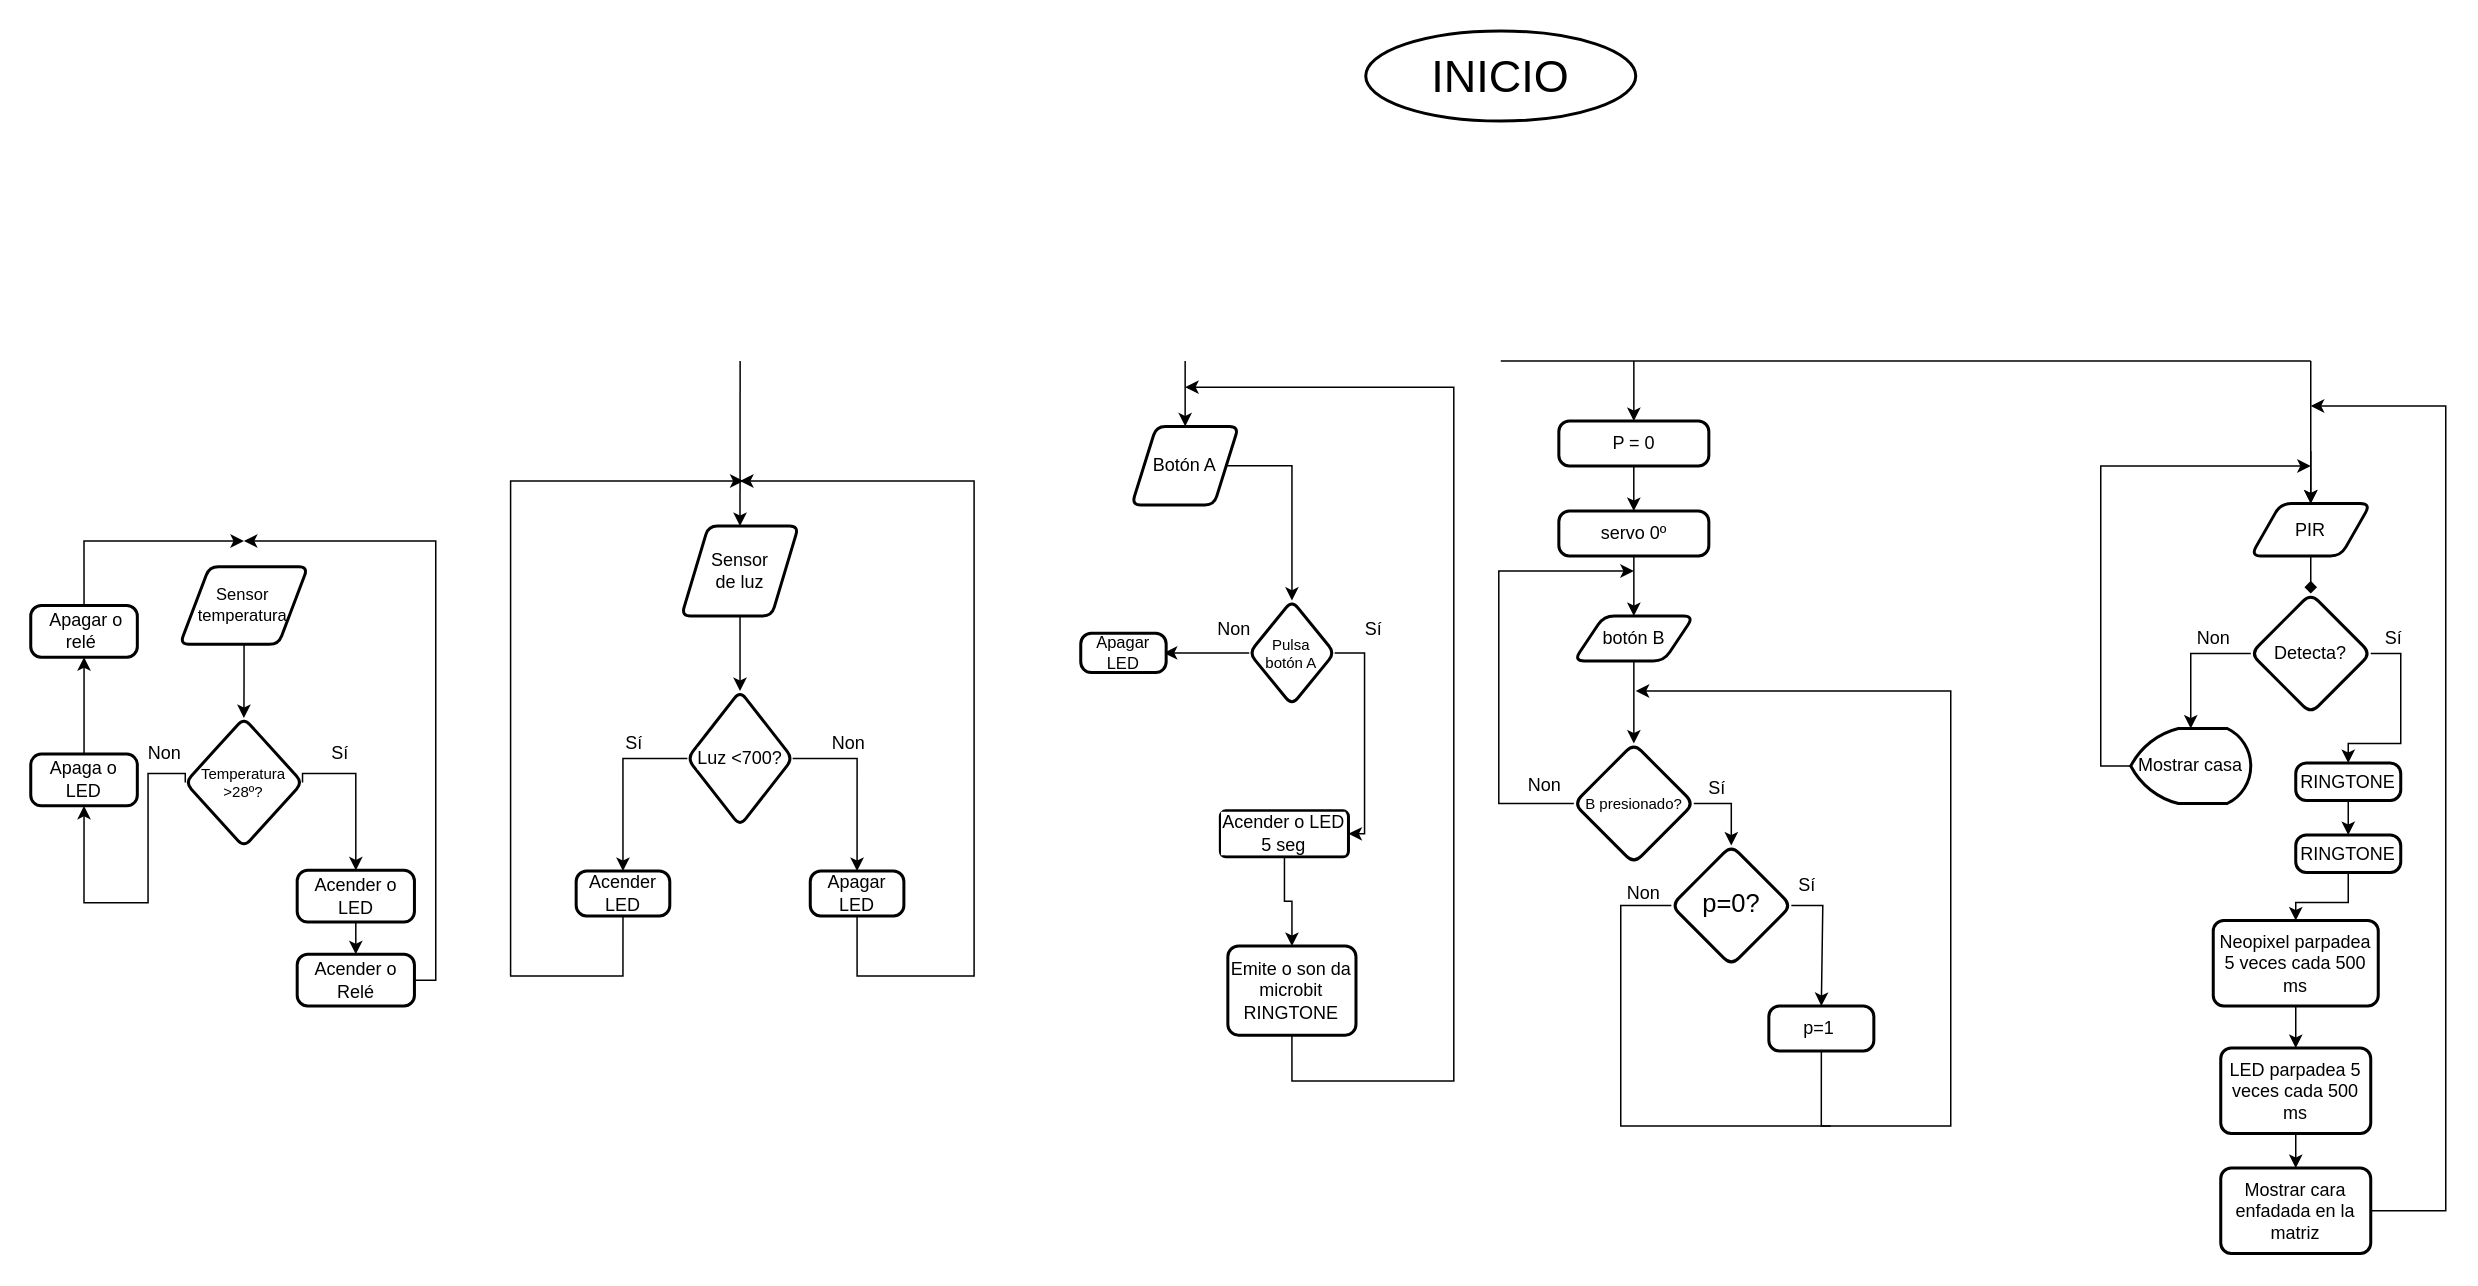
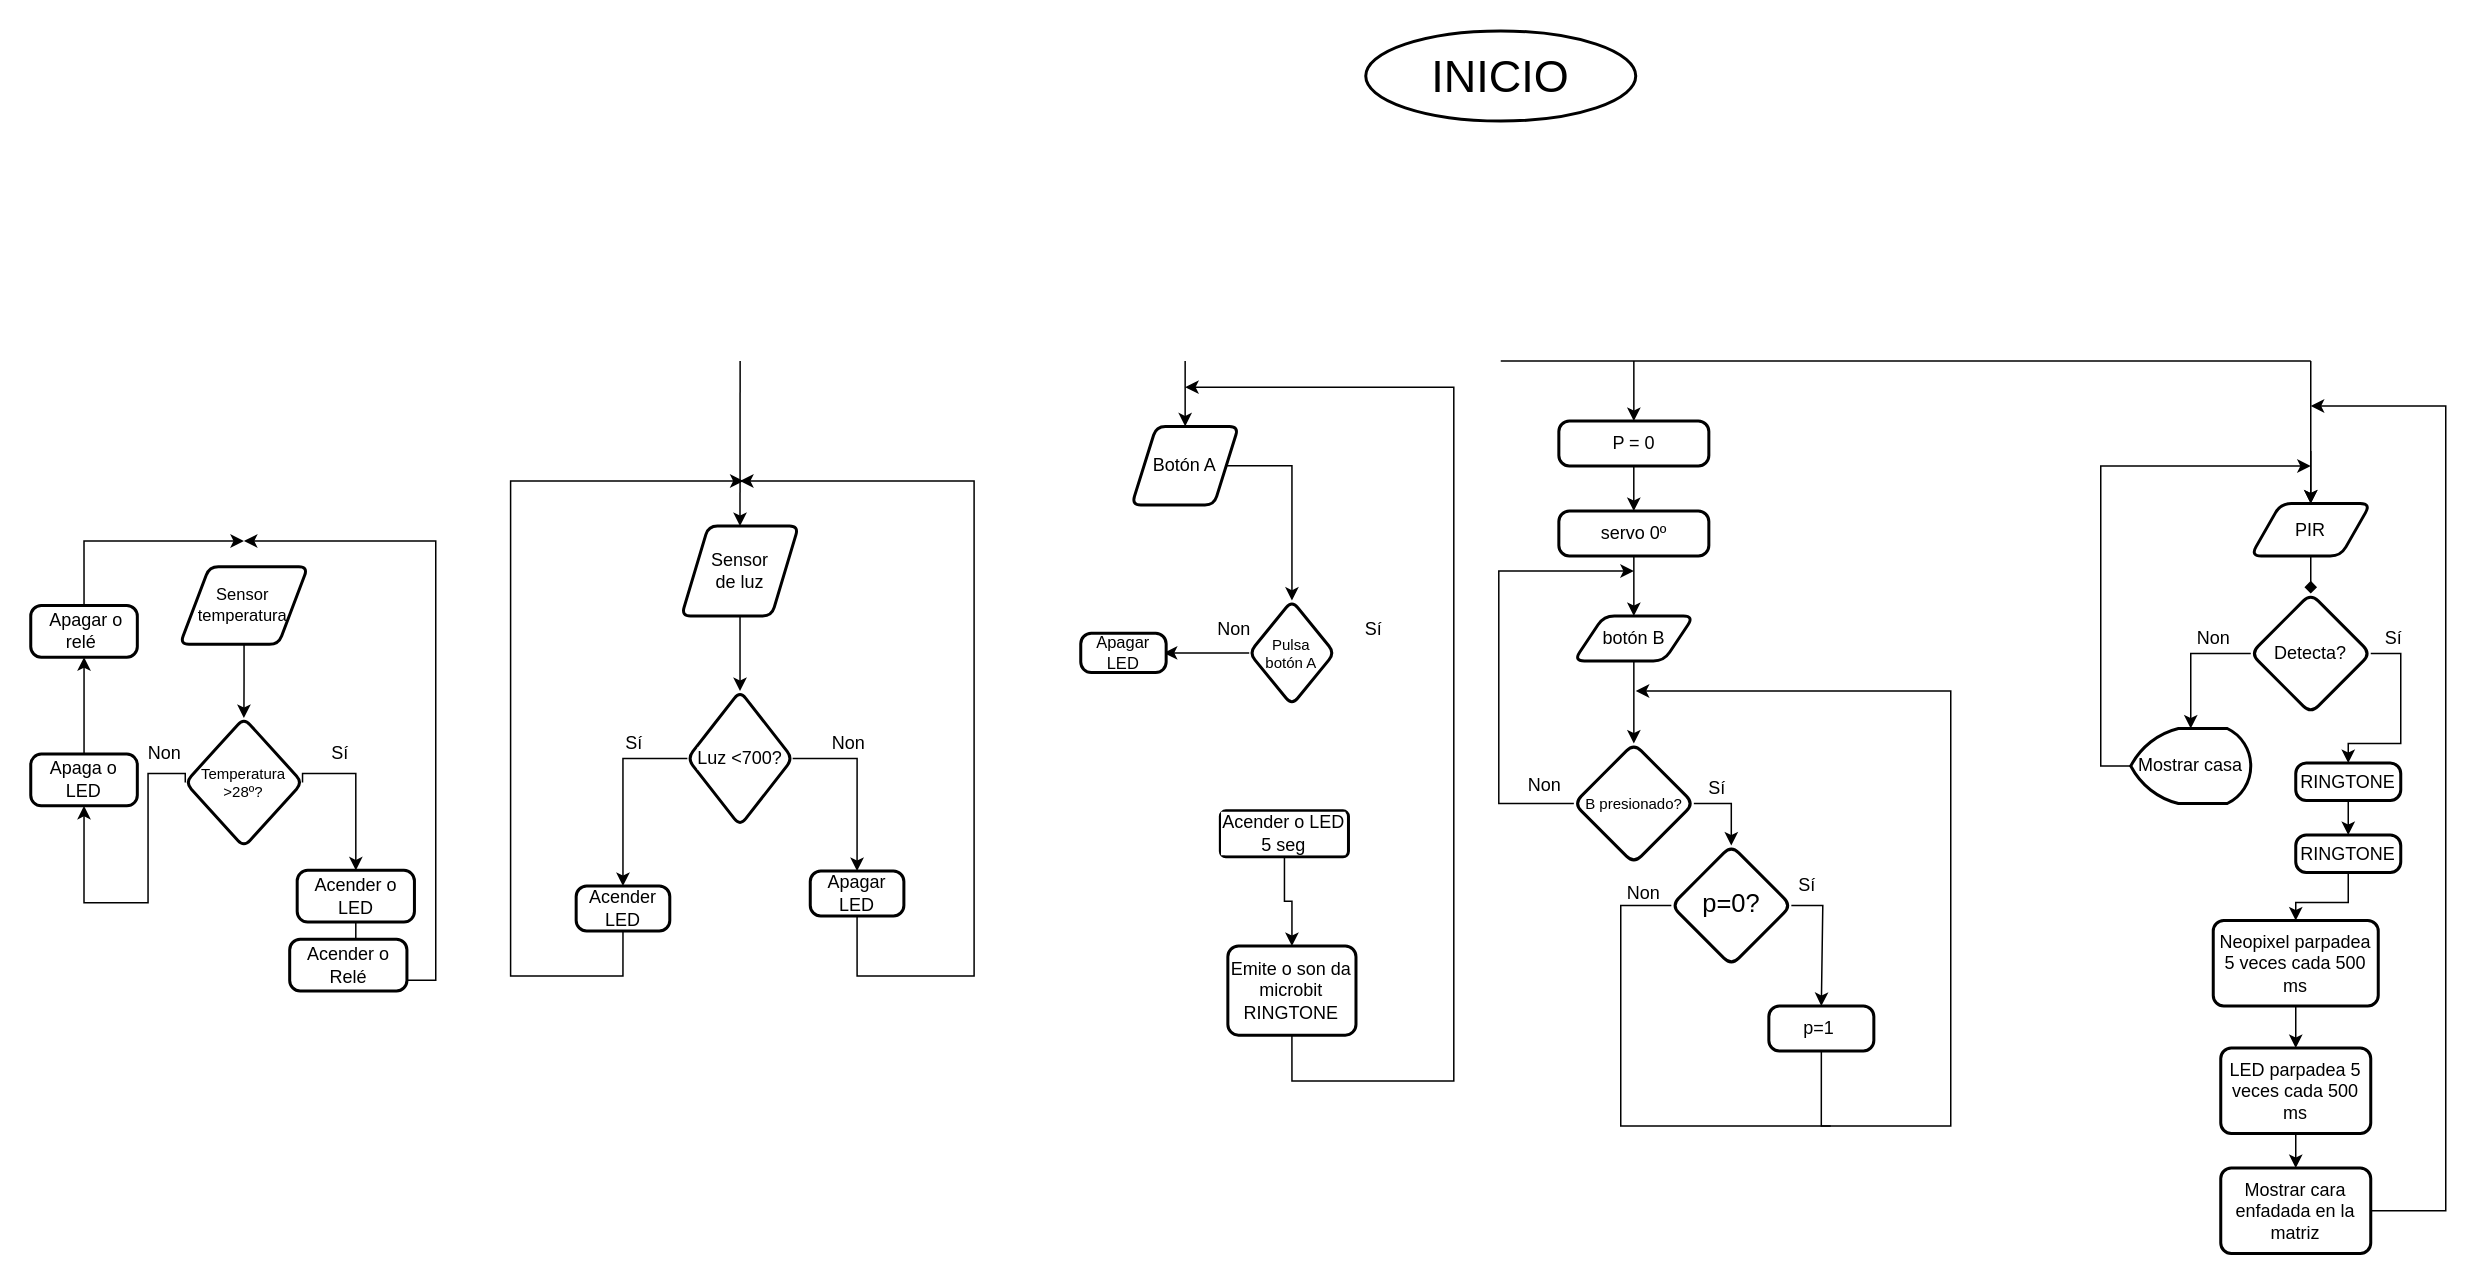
(1365, 731) -> none
(623, 893) -> (623, 908)
(356, 980) -> (348, 965)
